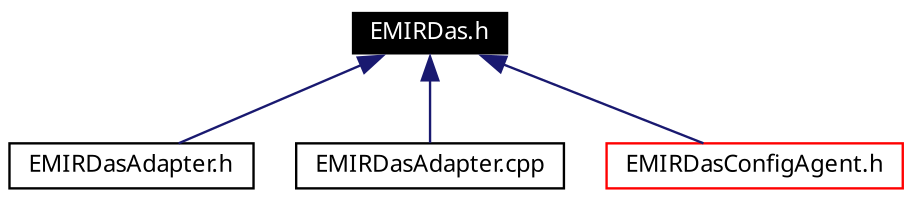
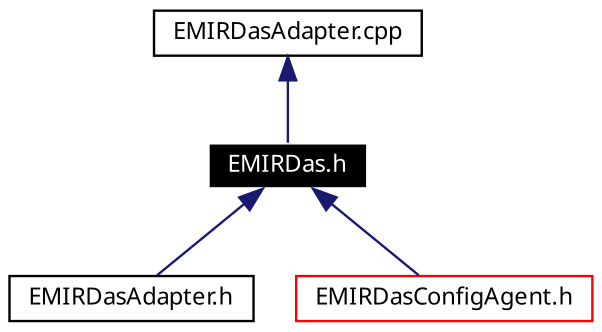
(430, 112) -> (288, 112)
